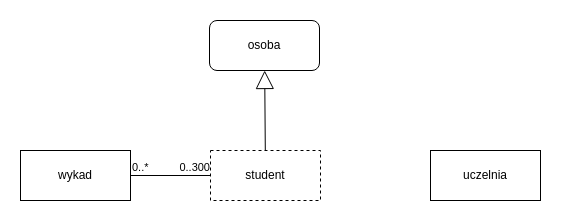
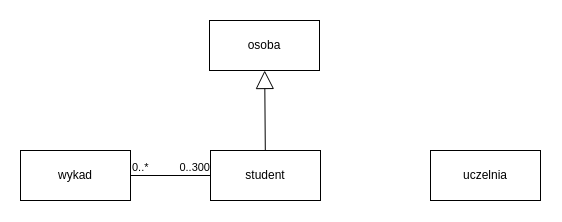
(265, 46) -> (265, 46)
(266, 176) -> (266, 176)
